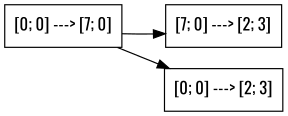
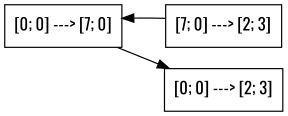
(138, 34) -> (150, 18)
